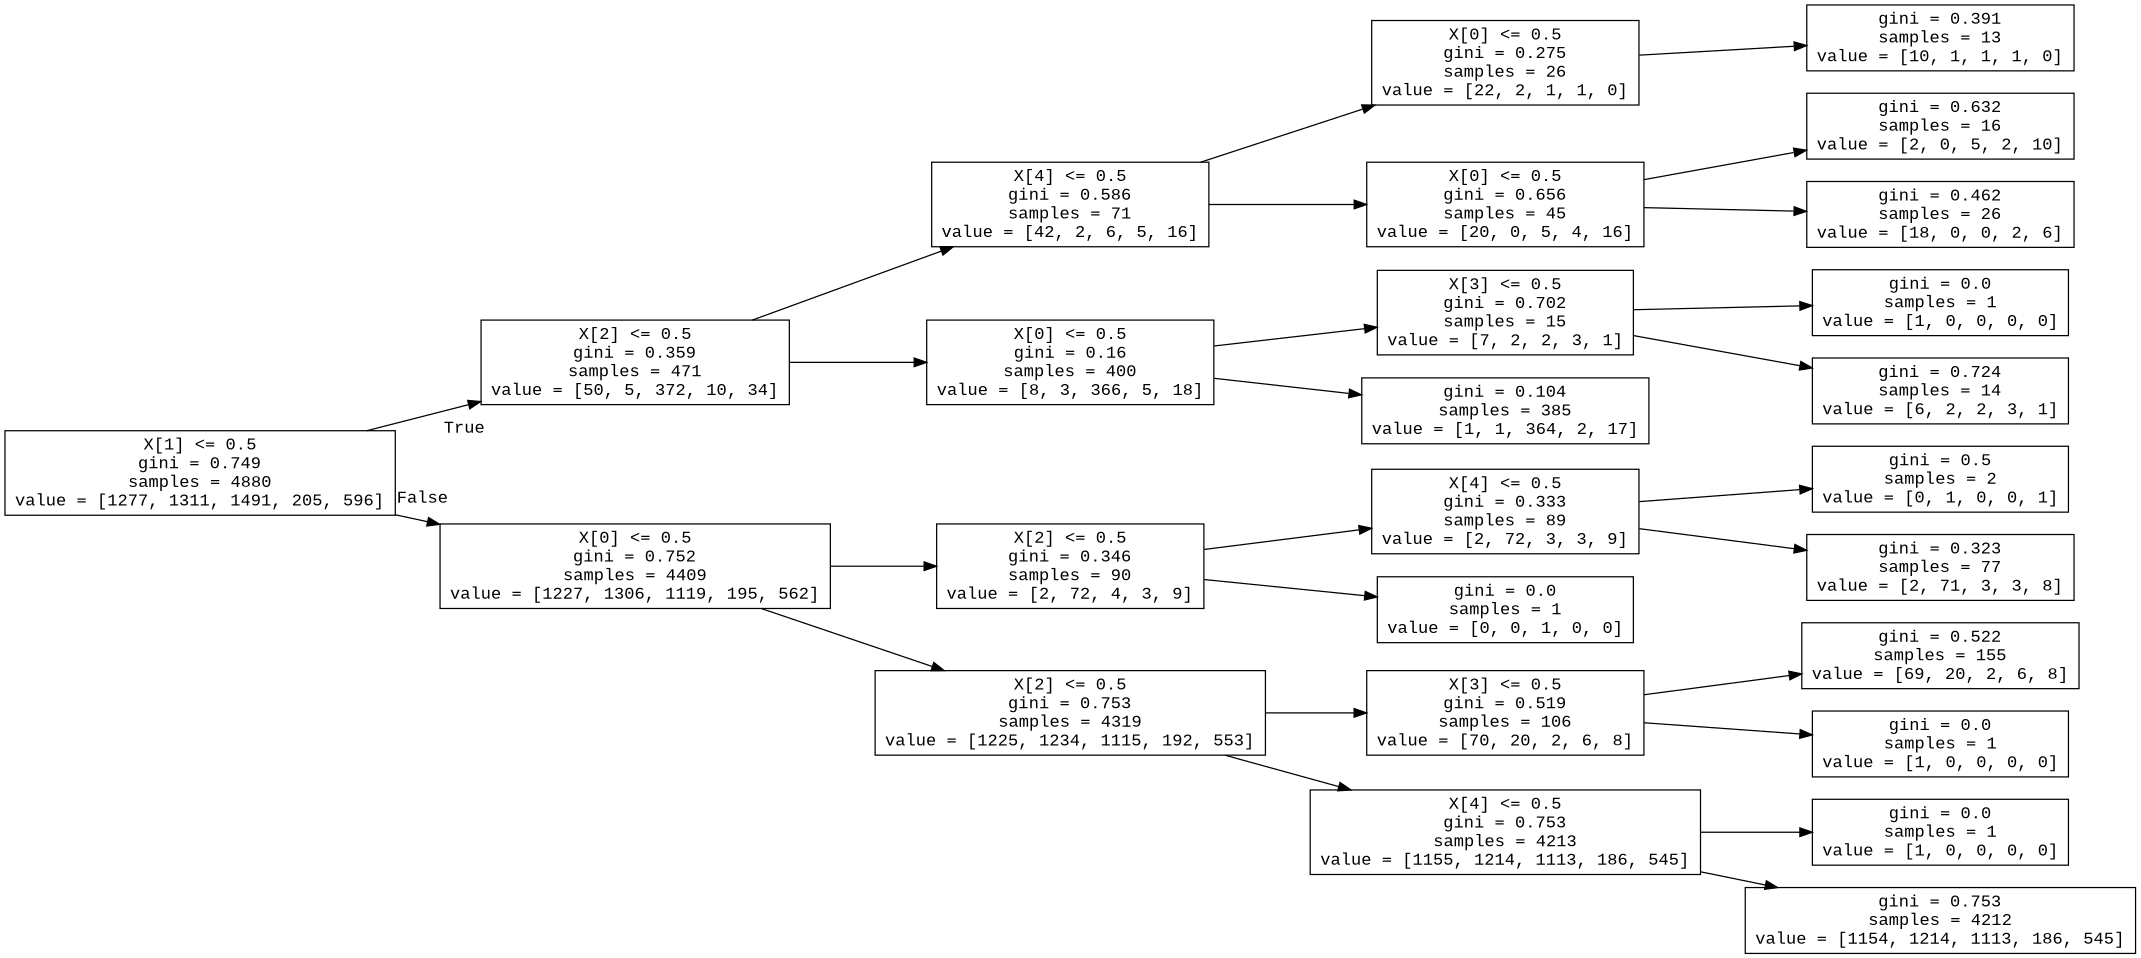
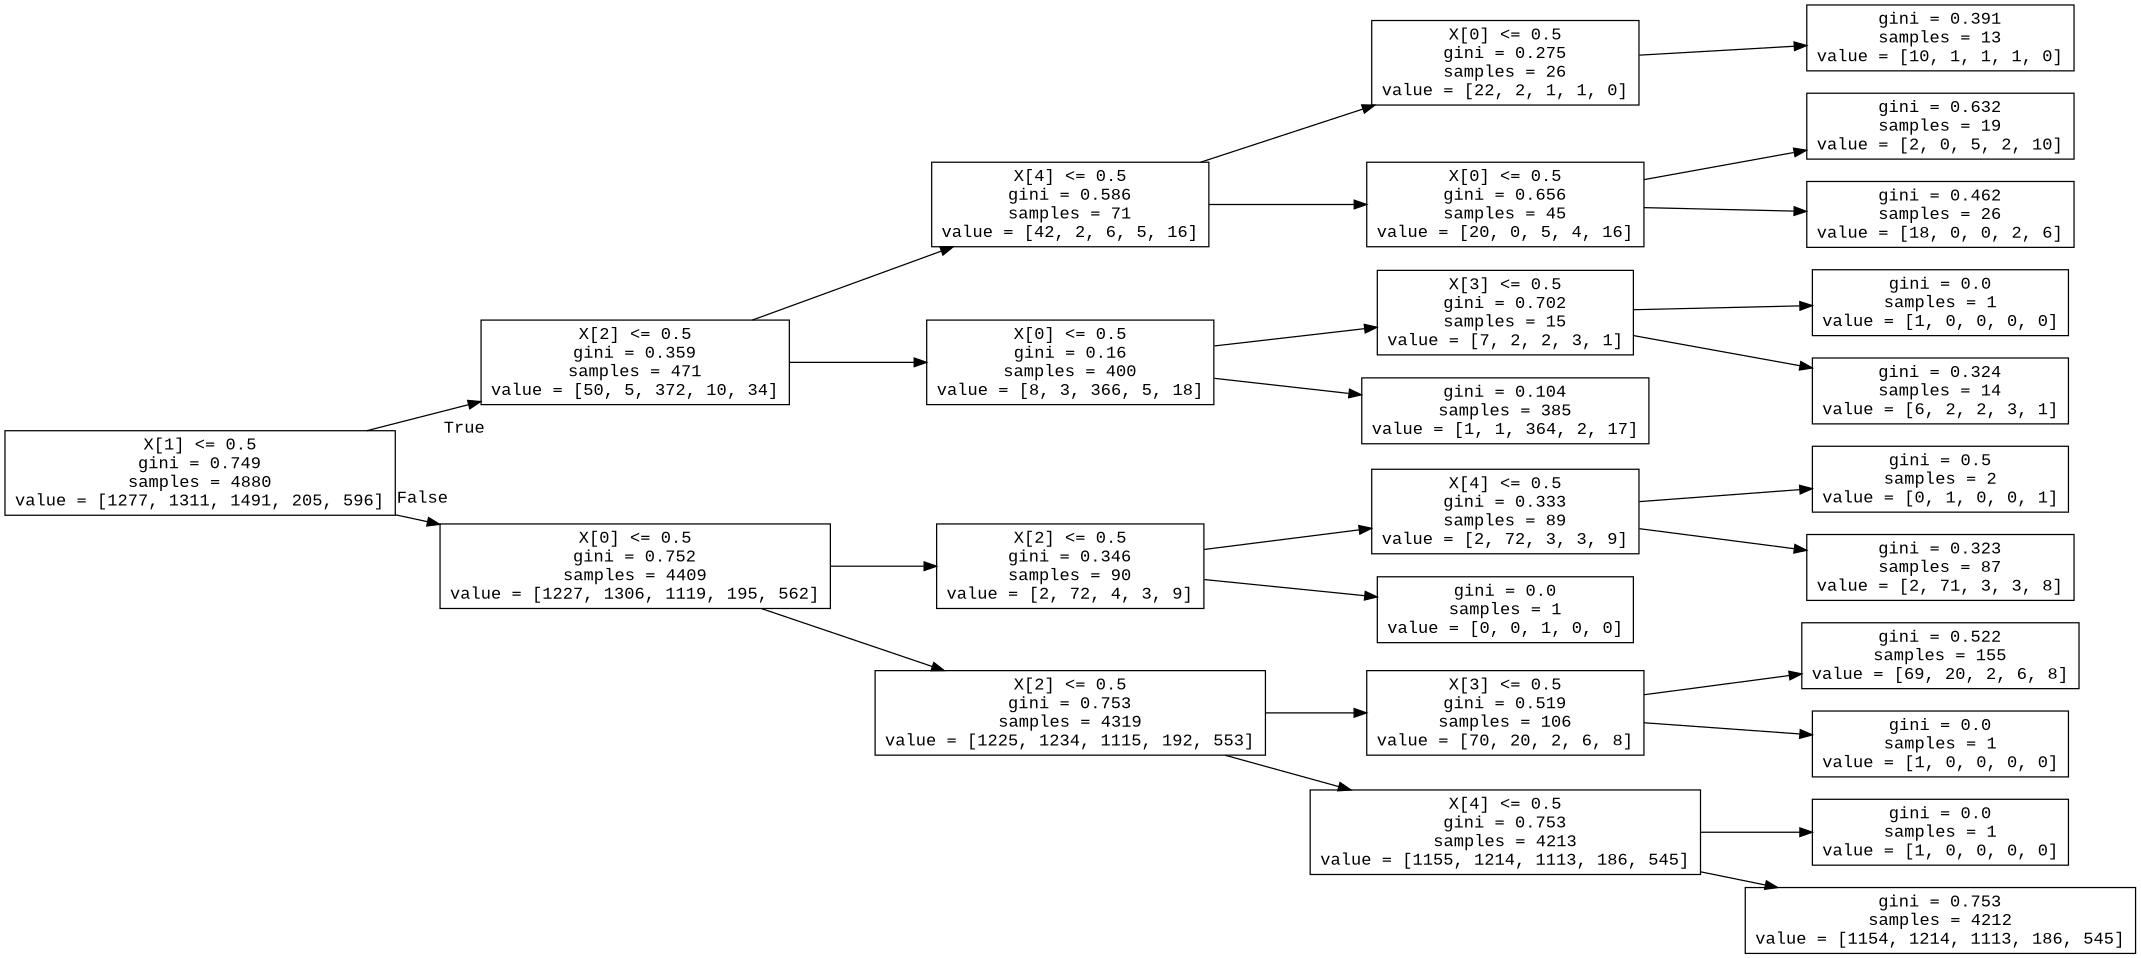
(1940, 126) -> (1940, 126)
(1940, 391) -> (1940, 391)
(1940, 567) -> (1940, 567)
